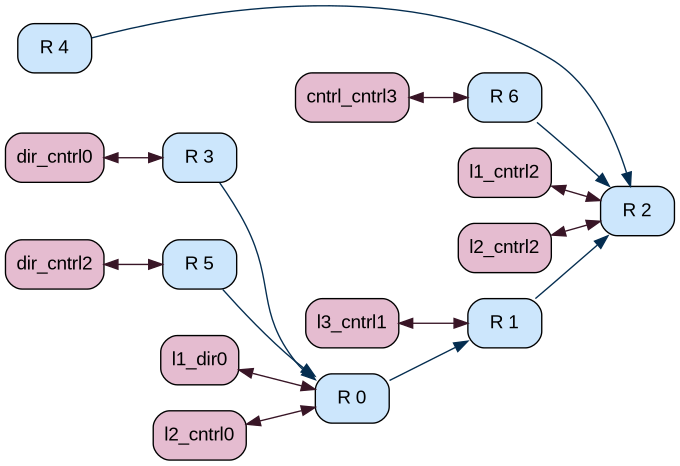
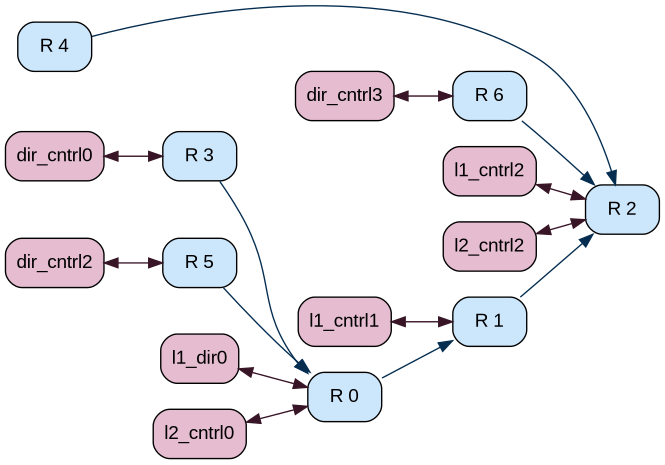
(352, 98) -> (345, 96)
(352, 323) -> (345, 322)
